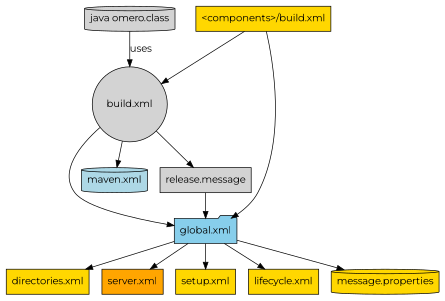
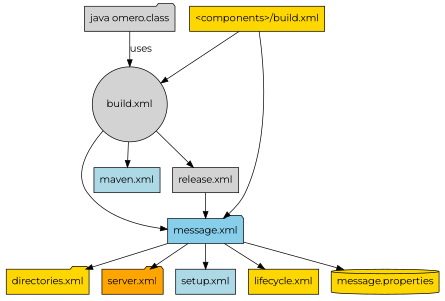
(130, 19) -> (130, 19)
(114, 180) -> (127, 180)
(206, 180) -> (206, 180)
(206, 231) -> (206, 231)
(48, 282) -> (48, 282)
(133, 282) -> (133, 282)
(206, 282) -> (206, 282)
